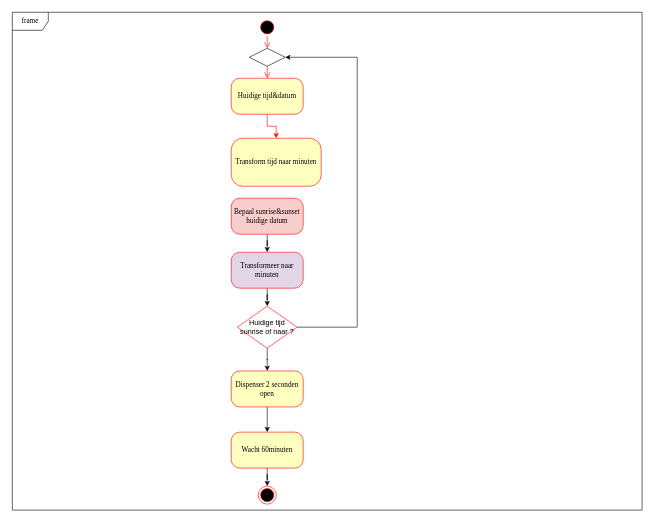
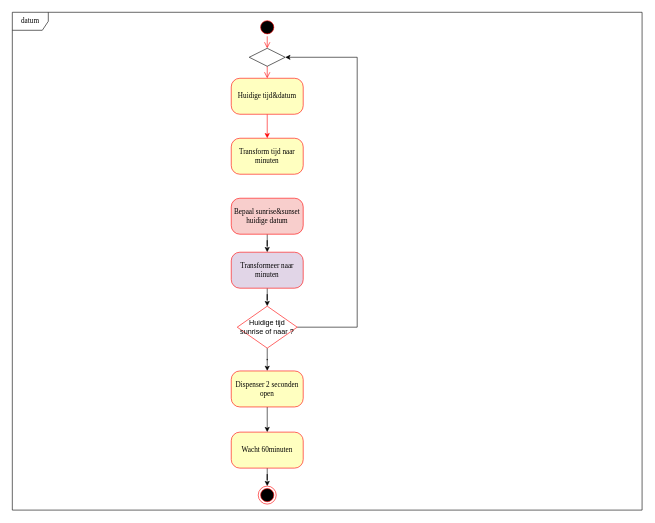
(30, 21) -> (30, 21)
(276, 162) -> (267, 156)
